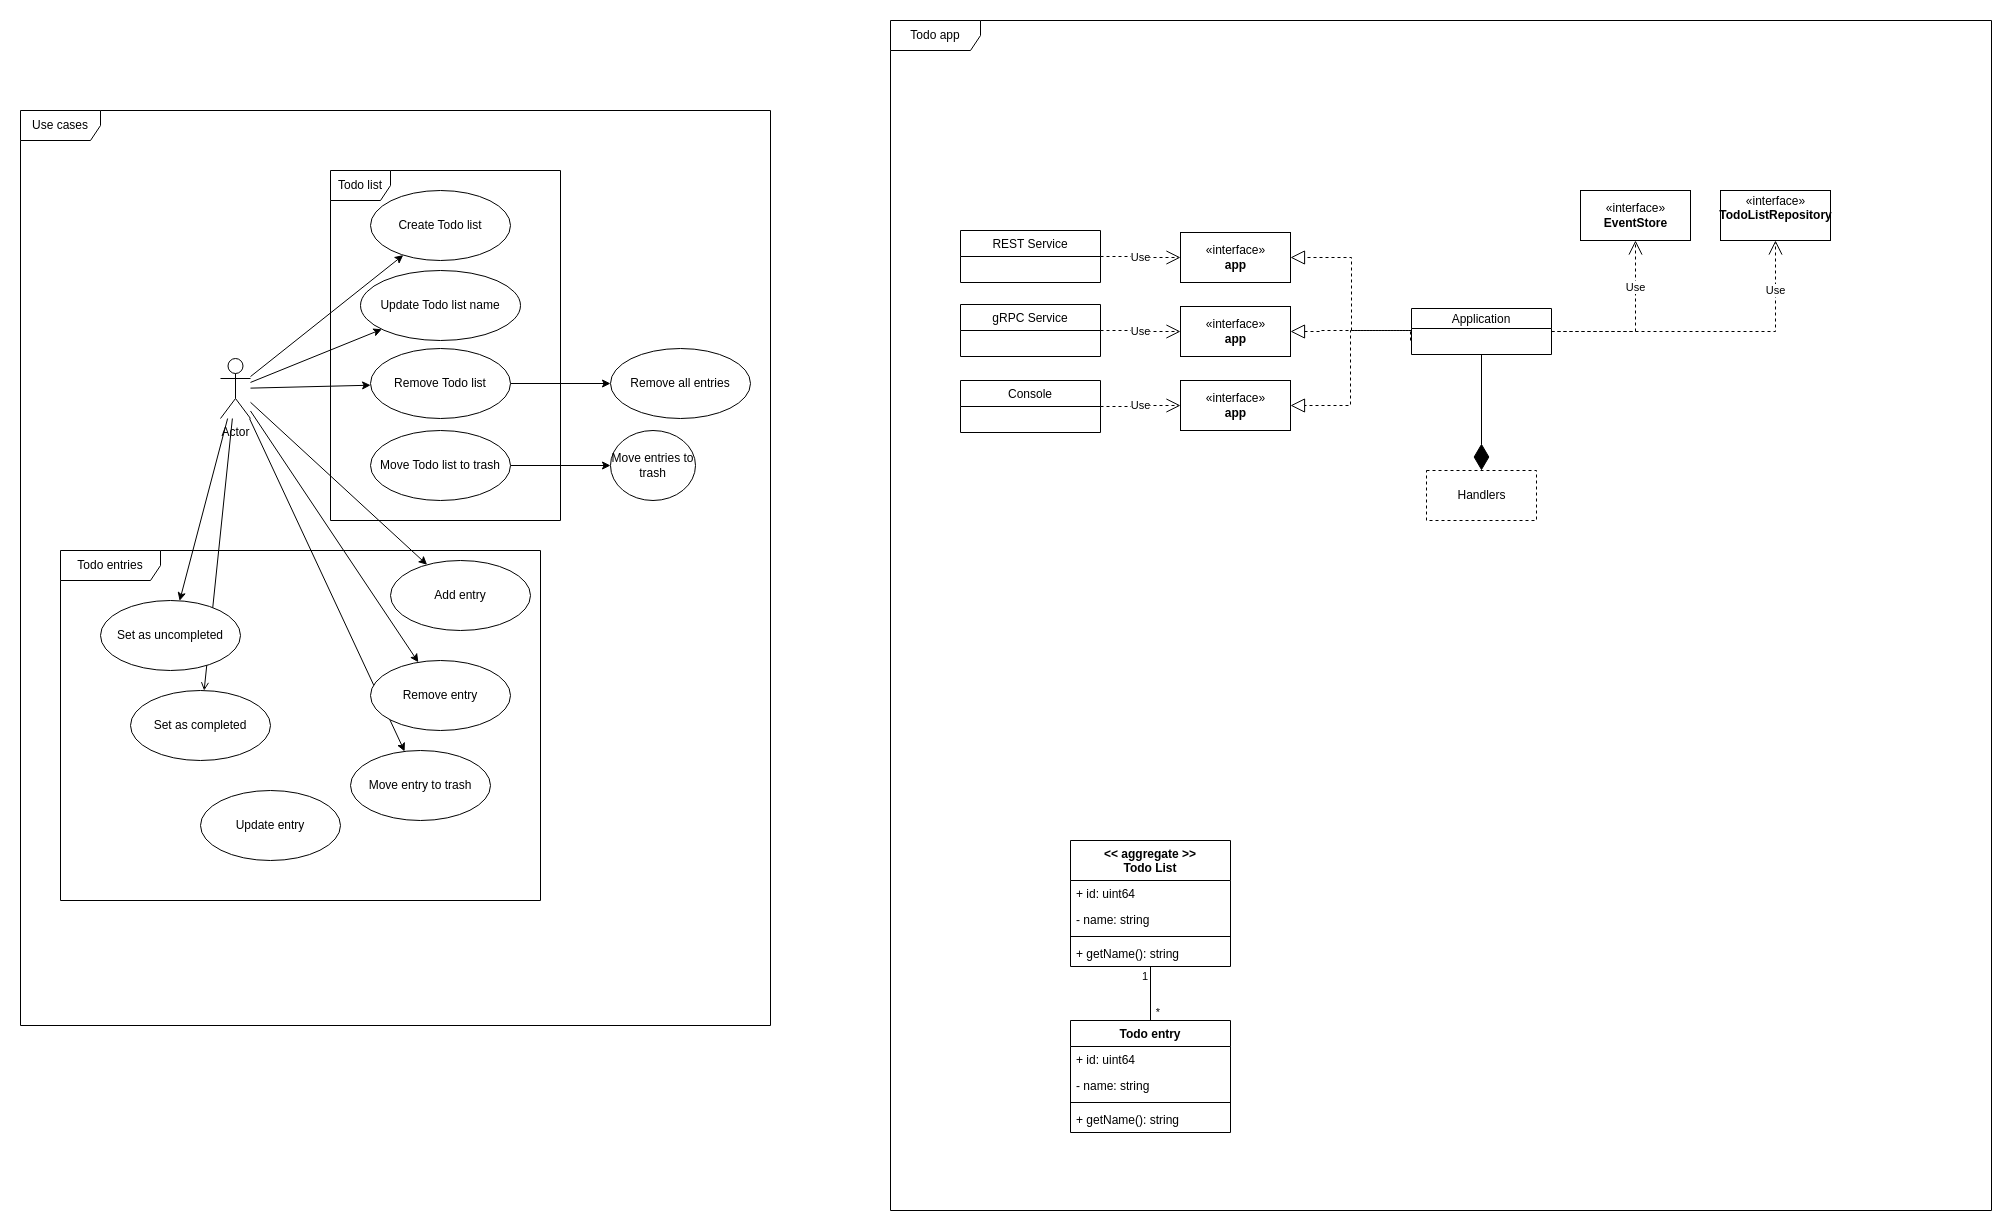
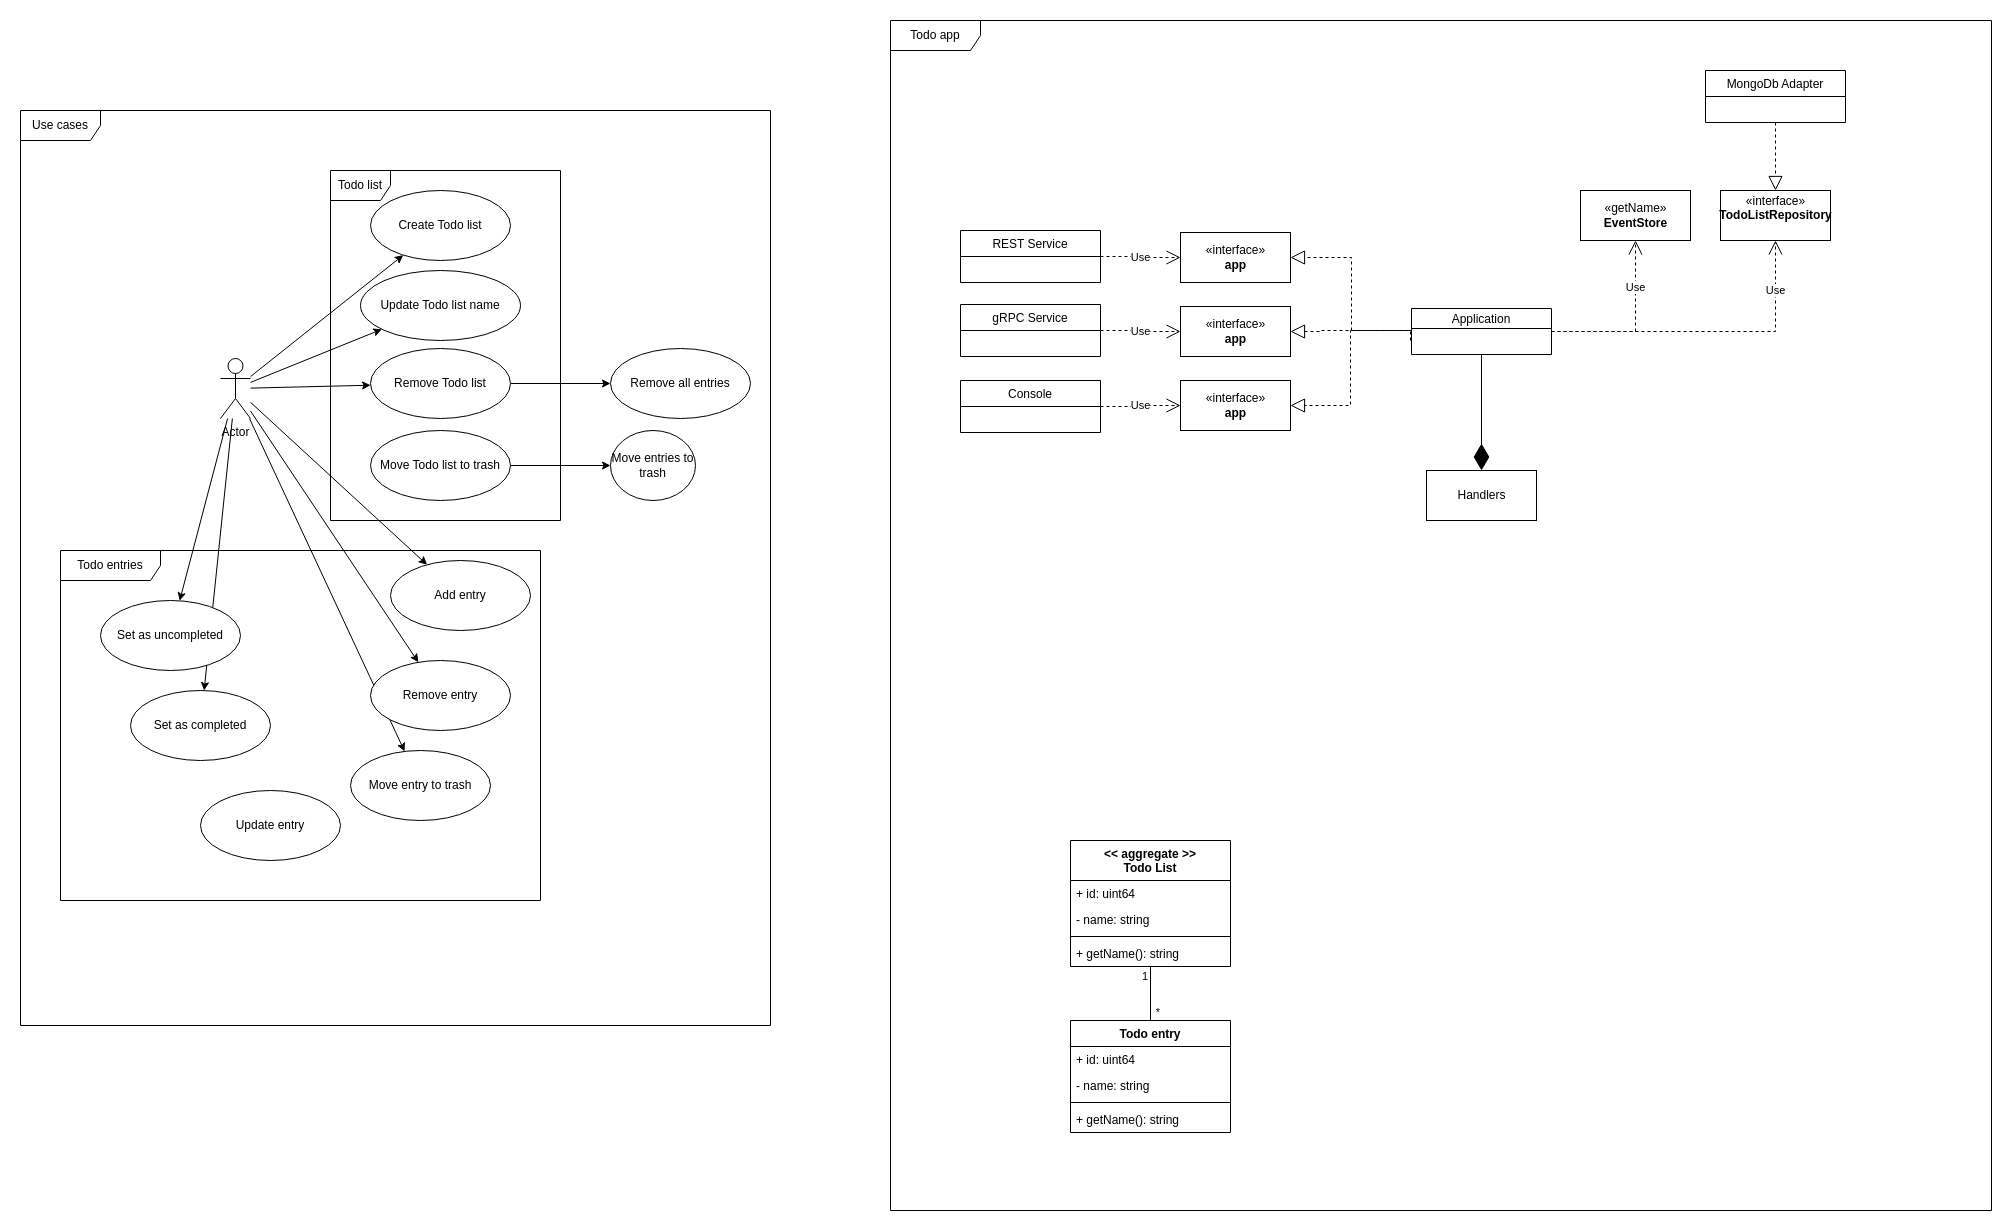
none -> (1776, 97)
none -> (1776, 149)
(1636, 216) -> (1636, 216)
(1482, 496) -> (1482, 496)
(205, 684) -> (205, 682)
